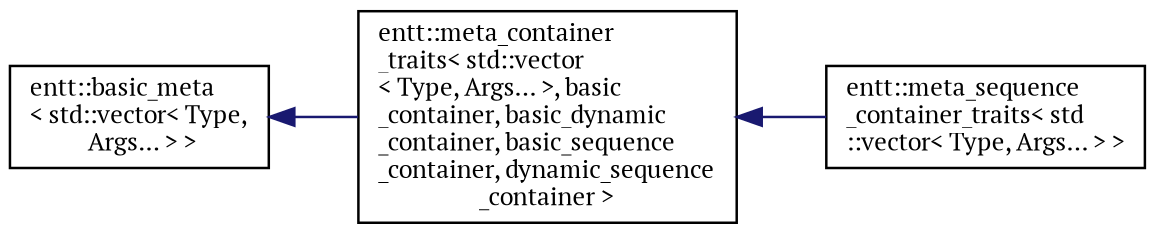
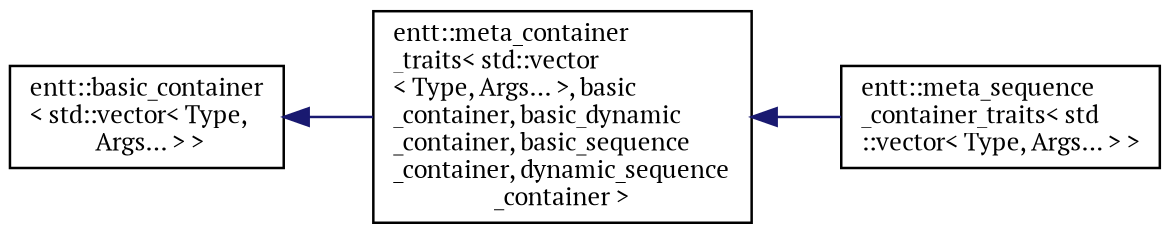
(139, 117) -> (147, 117)
